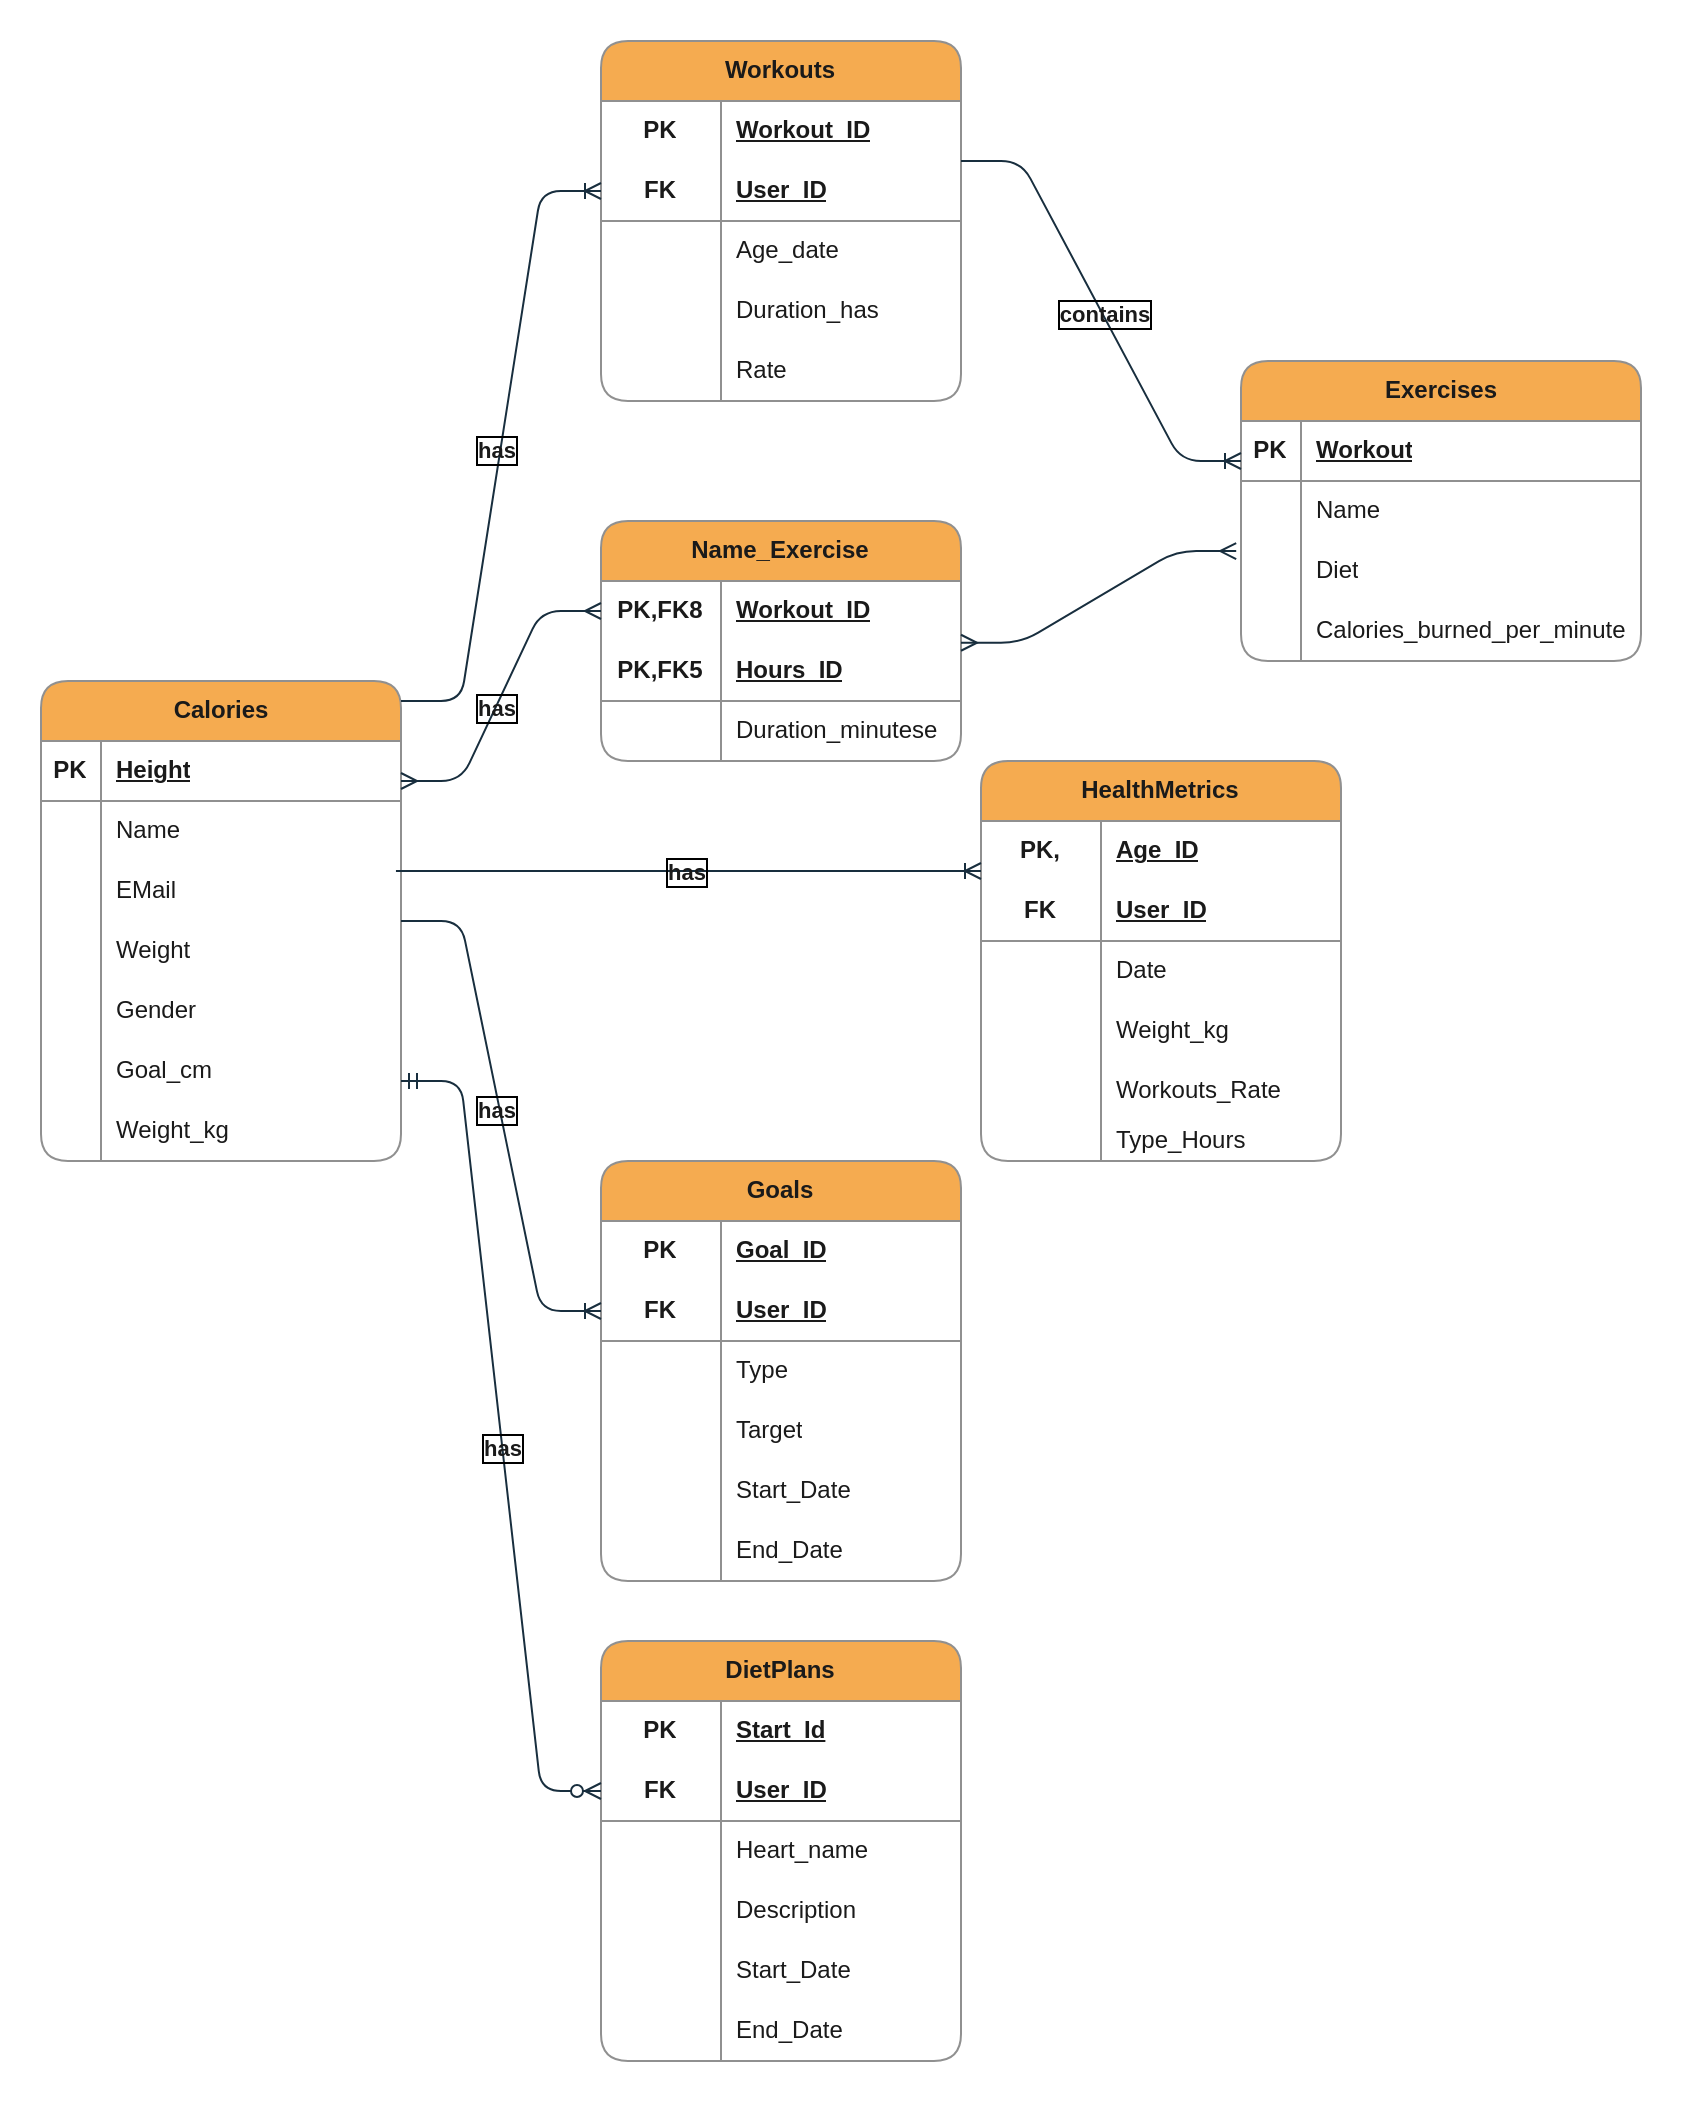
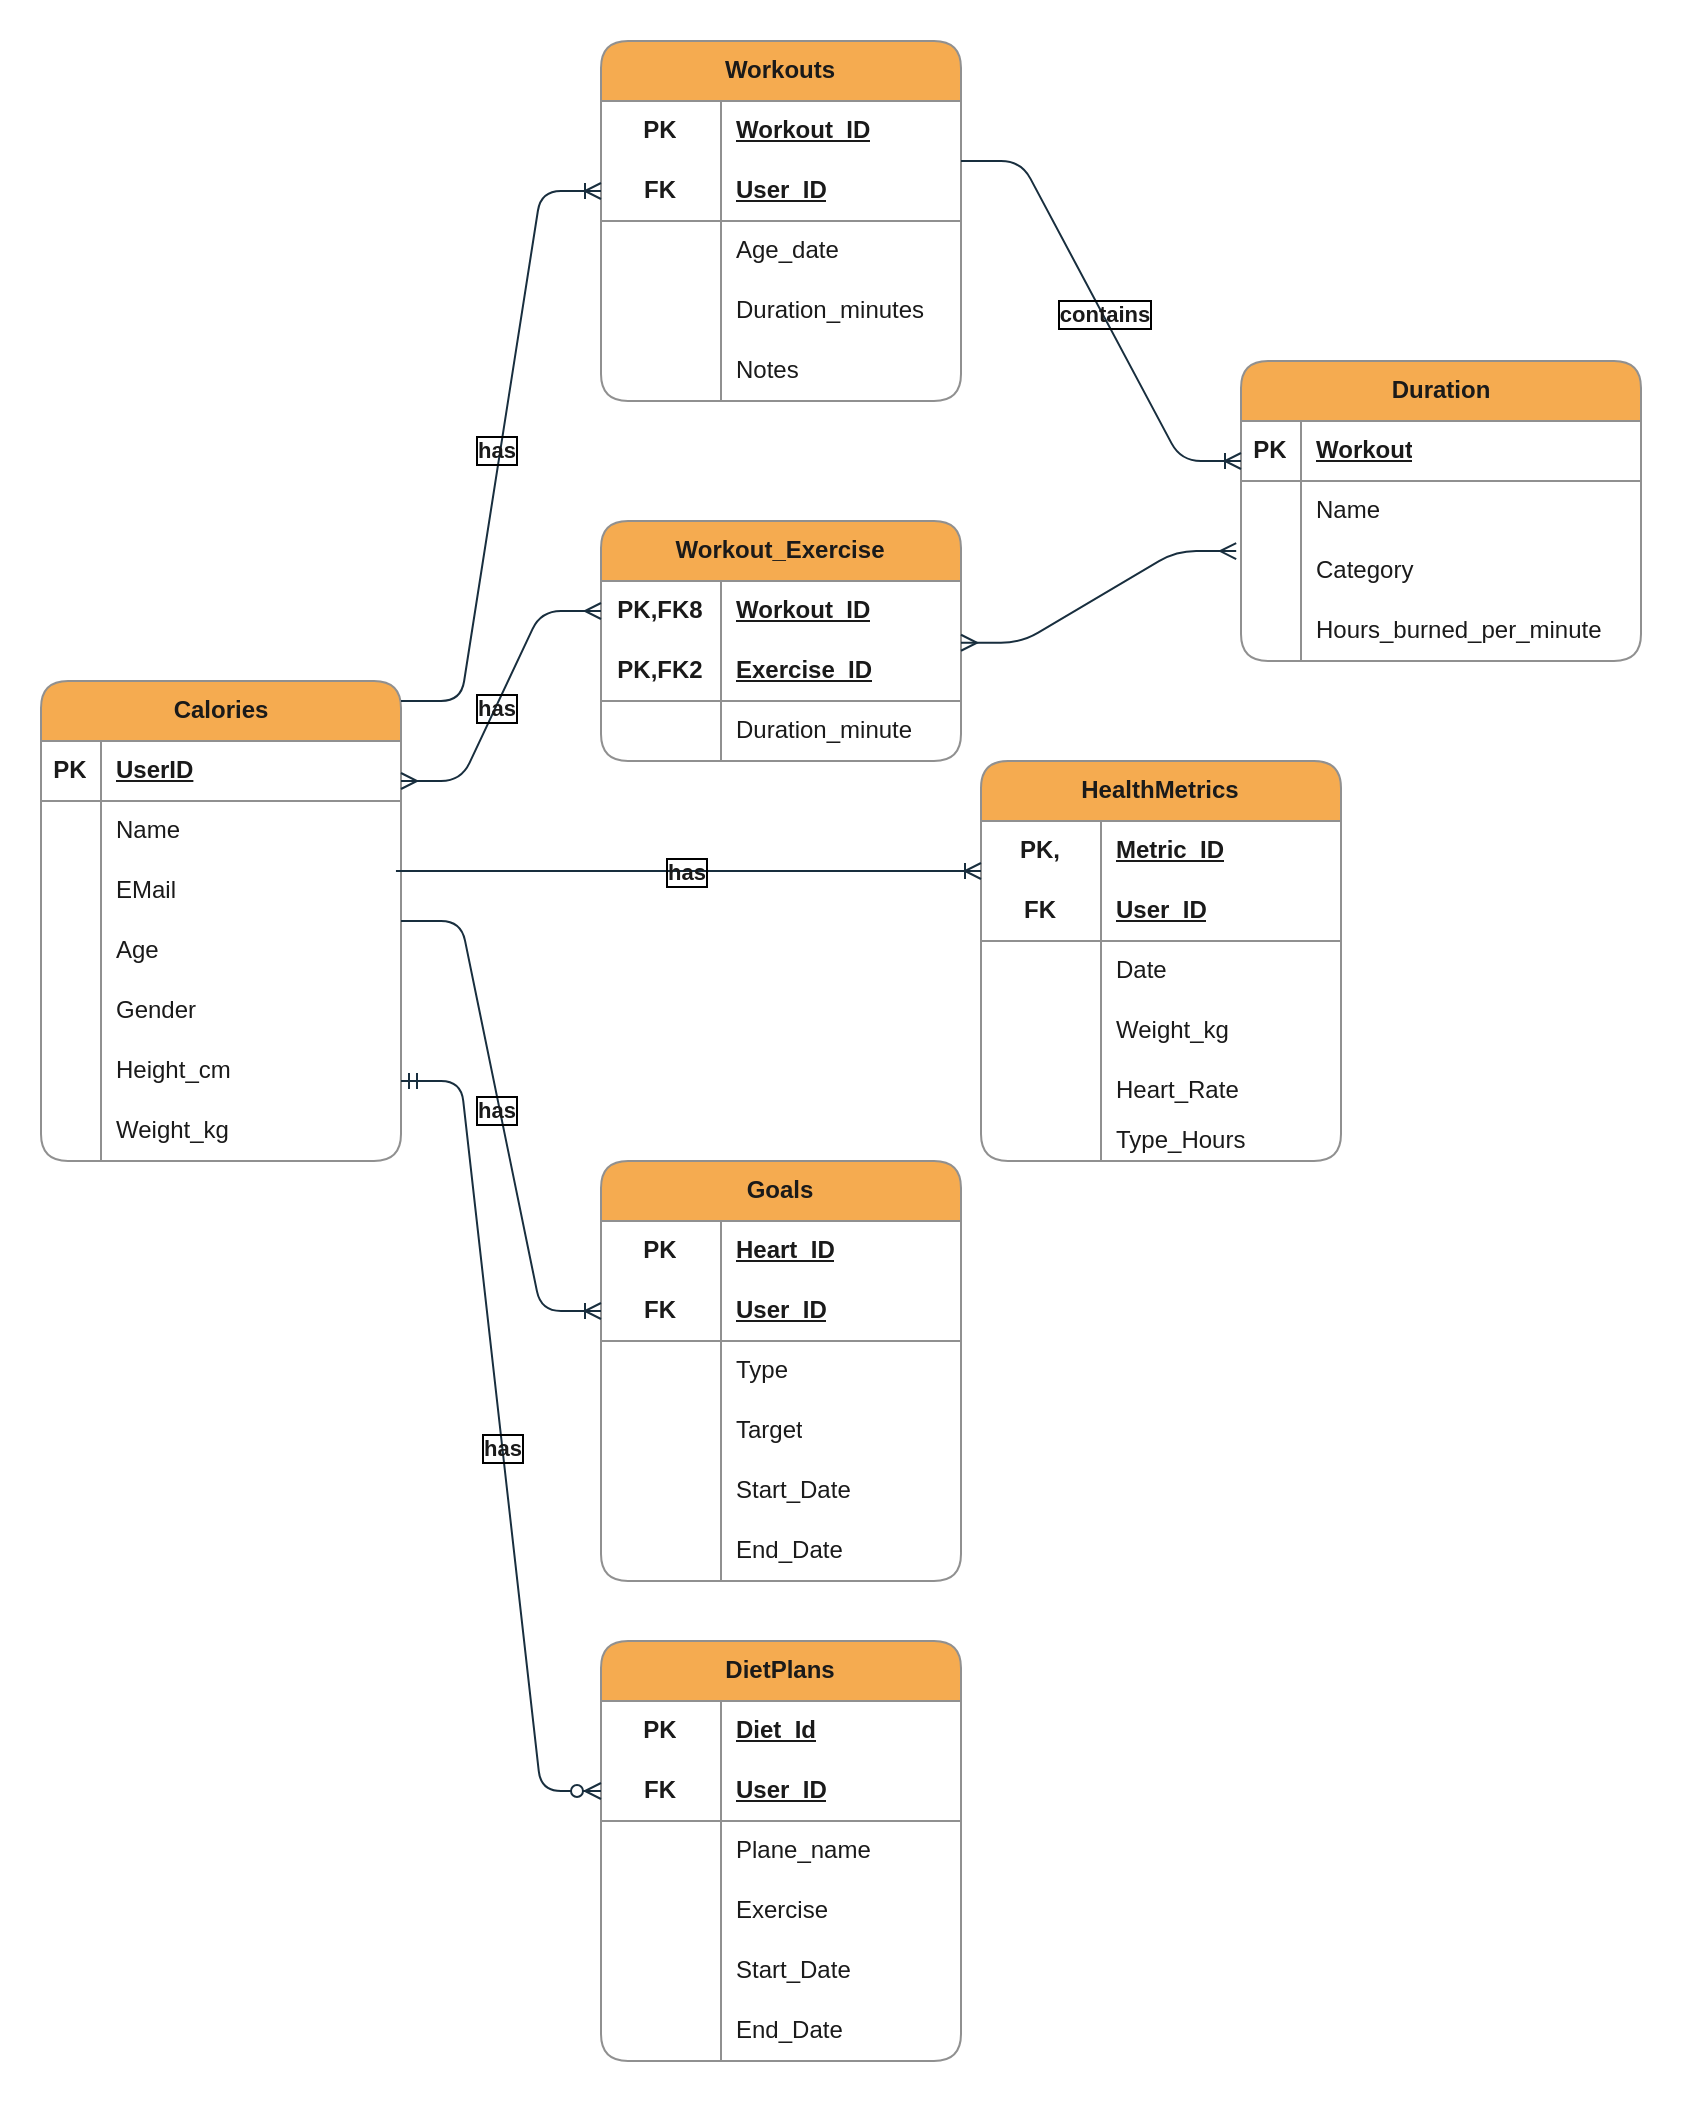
(815, 311) -> (838, 311)
(764, 371) -> (771, 371)
(1442, 391) -> (1442, 391)
(781, 551) -> (781, 551)
(1341, 571) -> (1371, 571)
(1479, 631) -> (1468, 631)
(661, 671) -> (661, 671)
(791, 671) -> (808, 671)
(845, 731) -> (832, 731)
(154, 771) -> (157, 771)
(1157, 851) -> (1174, 851)
(154, 951) -> (137, 951)
(161, 1071) -> (174, 1071)
(1204, 1091) -> (1184, 1091)
(781, 1251) -> (791, 1251)
(791, 1731) -> (781, 1731)
(804, 1851) -> (801, 1851)
(805, 1911) -> (788, 1911)
